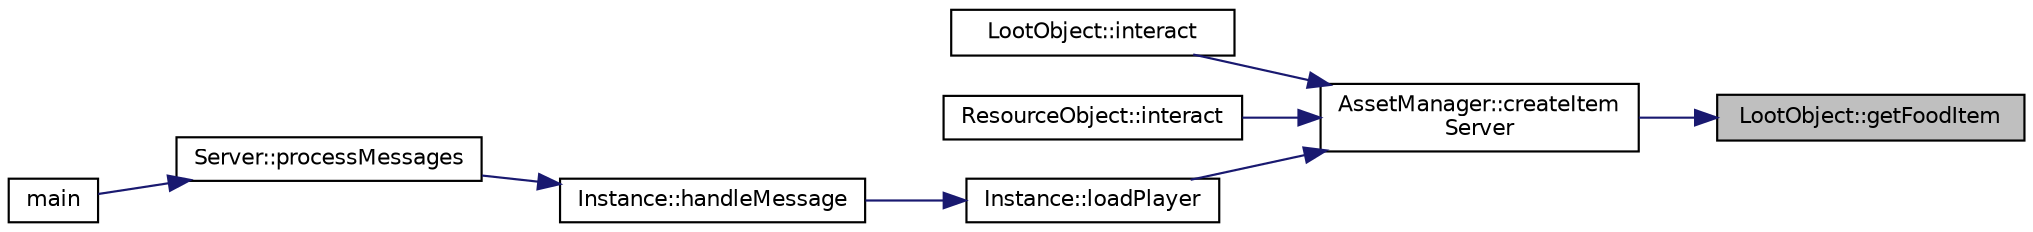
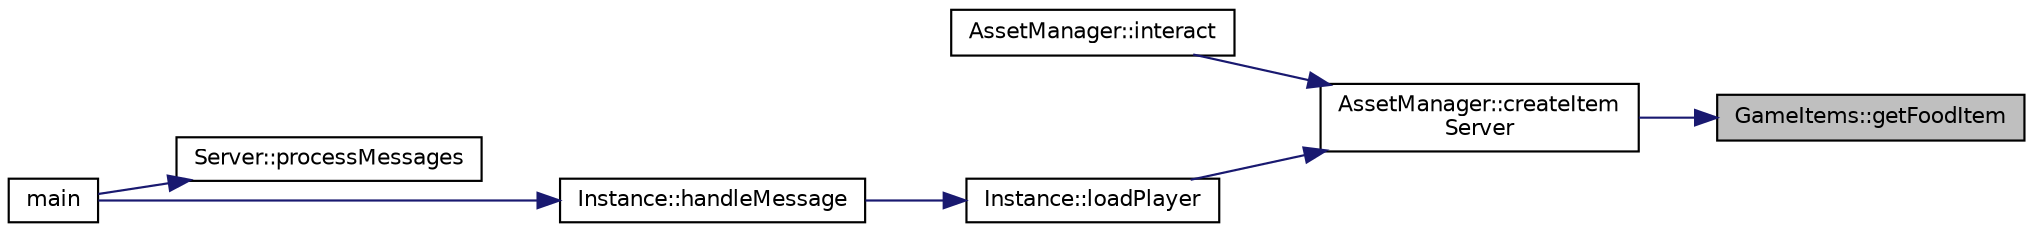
(1093, 33) -> (1093, 33)
(1093, 118) -> none
(1871, 118) -> (1871, 118)
(510, 179) -> (318, 200)
